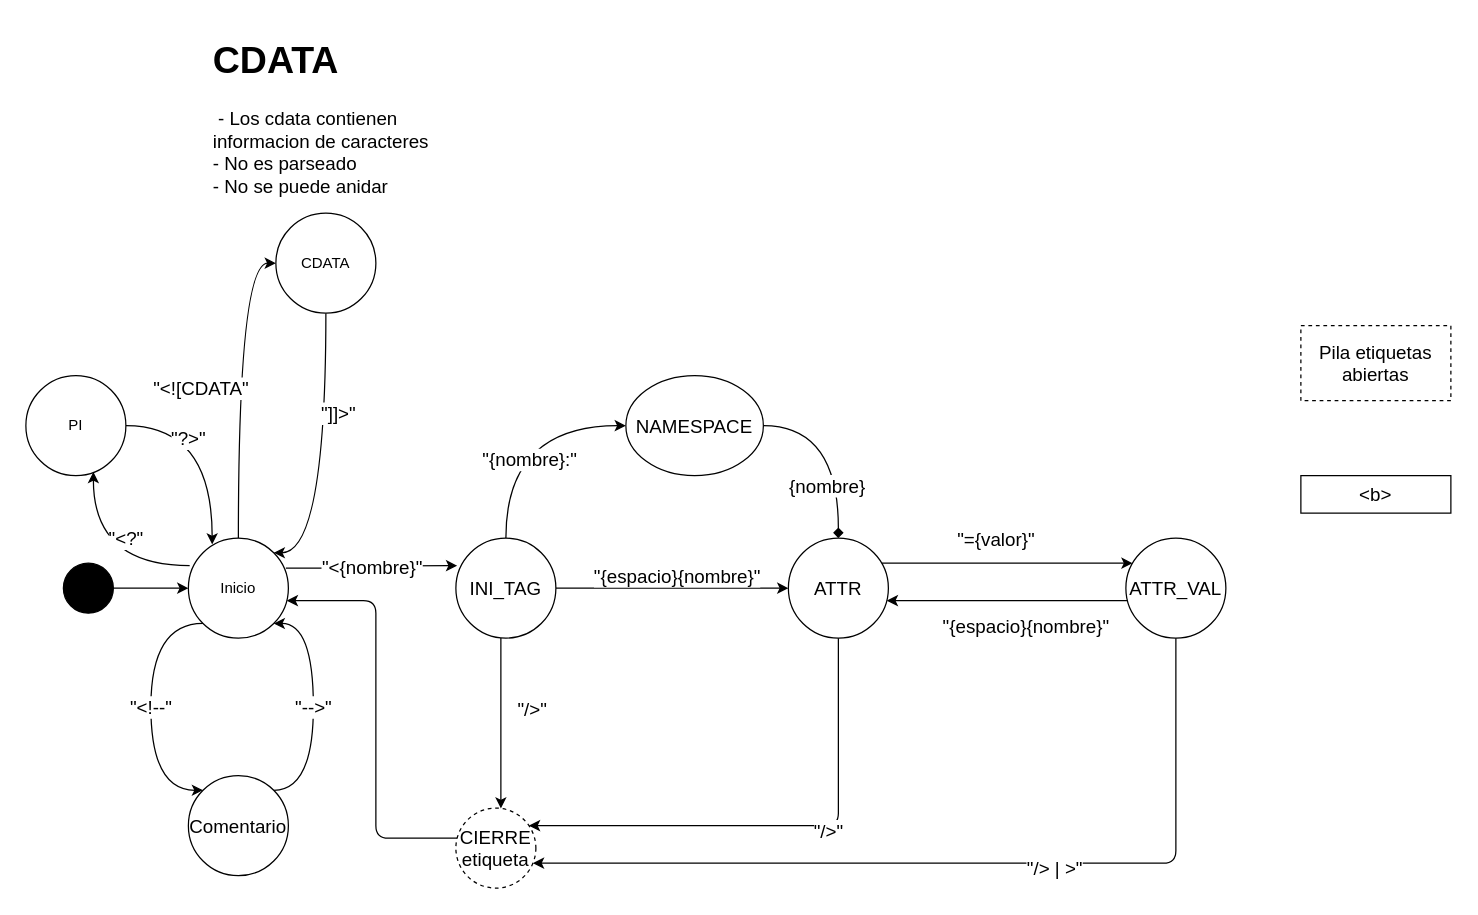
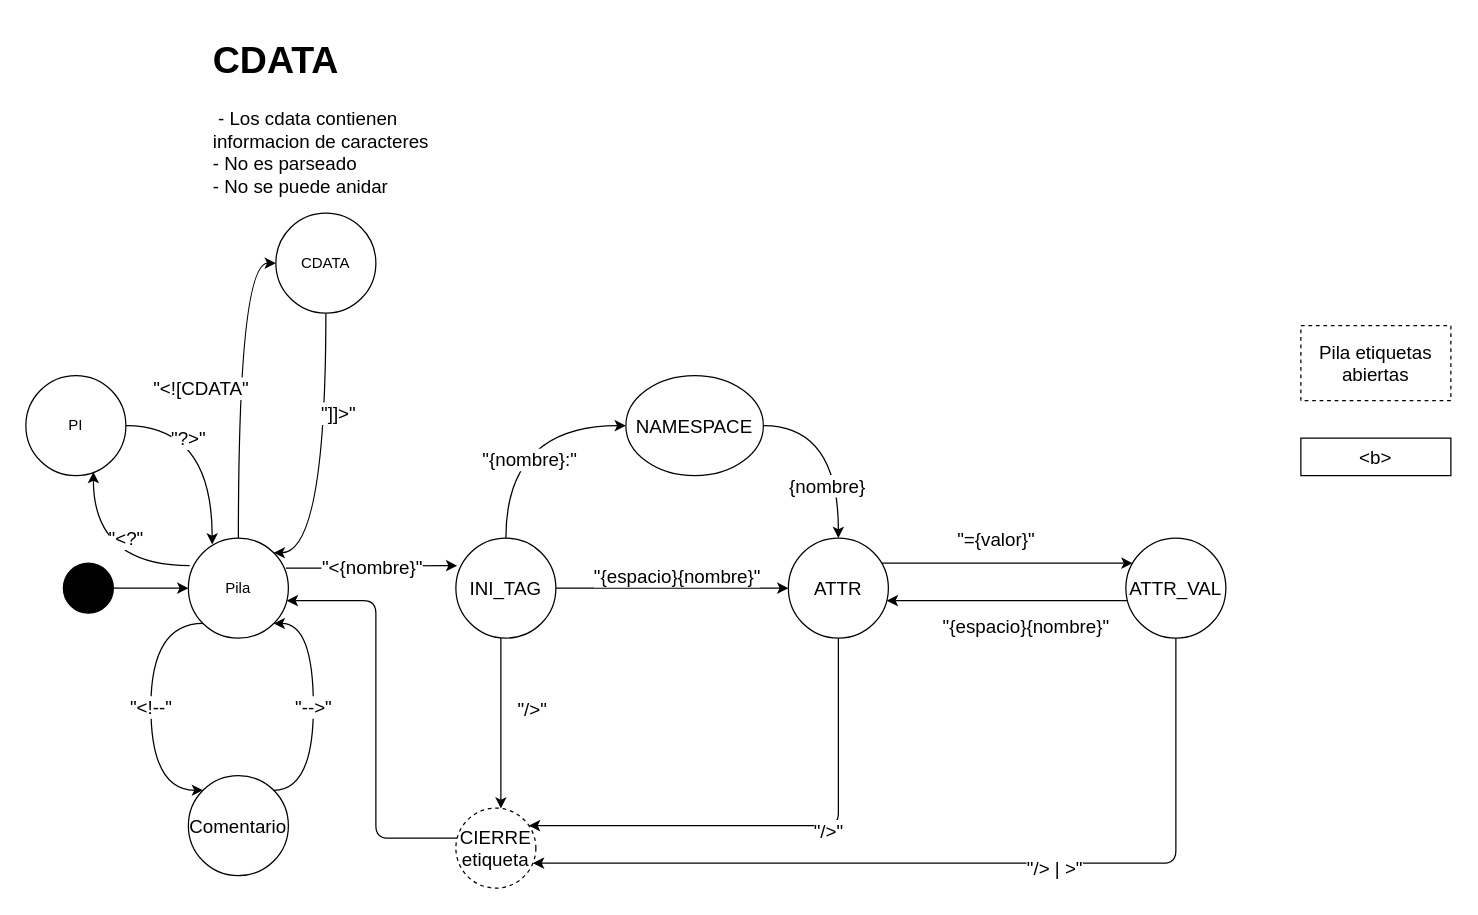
(1376, 494) -> (1376, 457)
(838, 527) -> (838, 528)
(238, 588) -> (238, 588)
